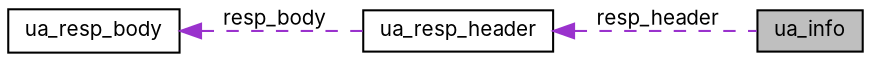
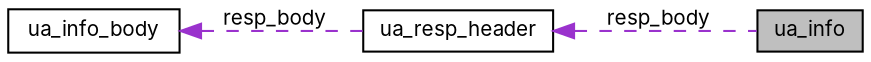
(655, 20) -> (655, 20)
(94, 31) -> (94, 31)
